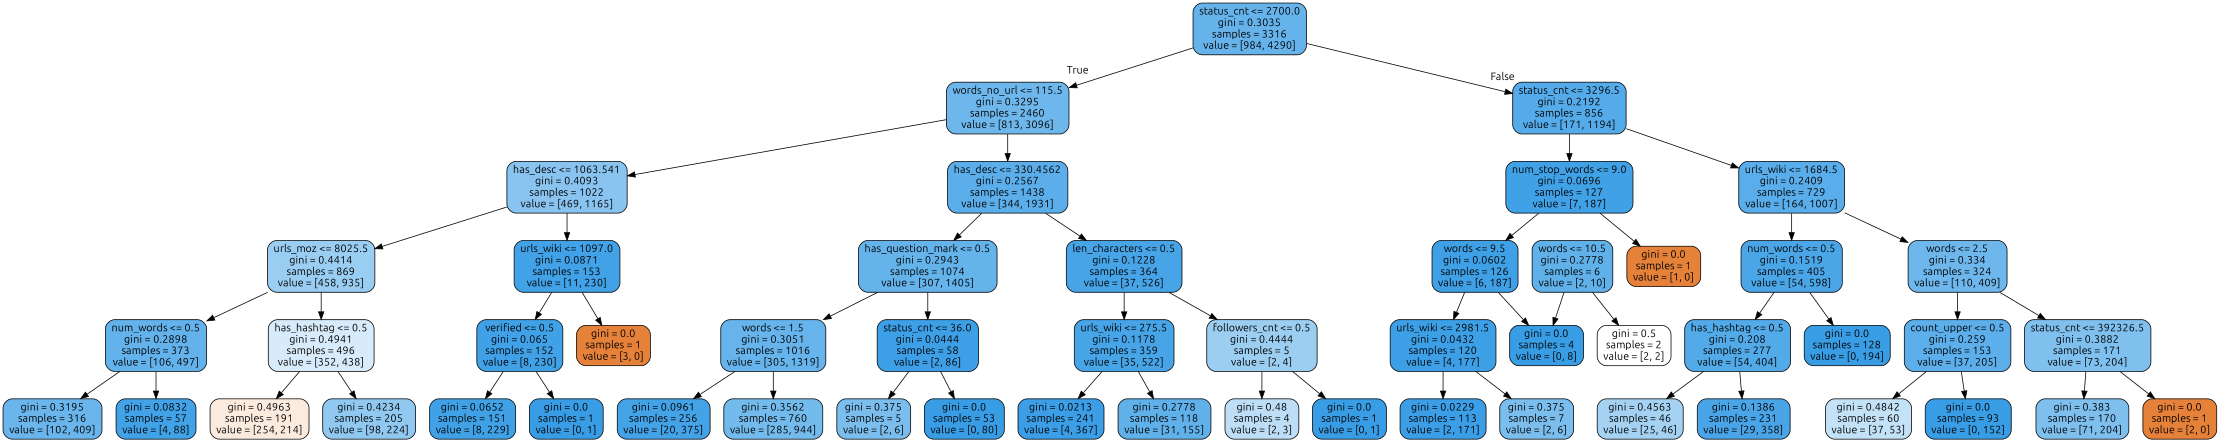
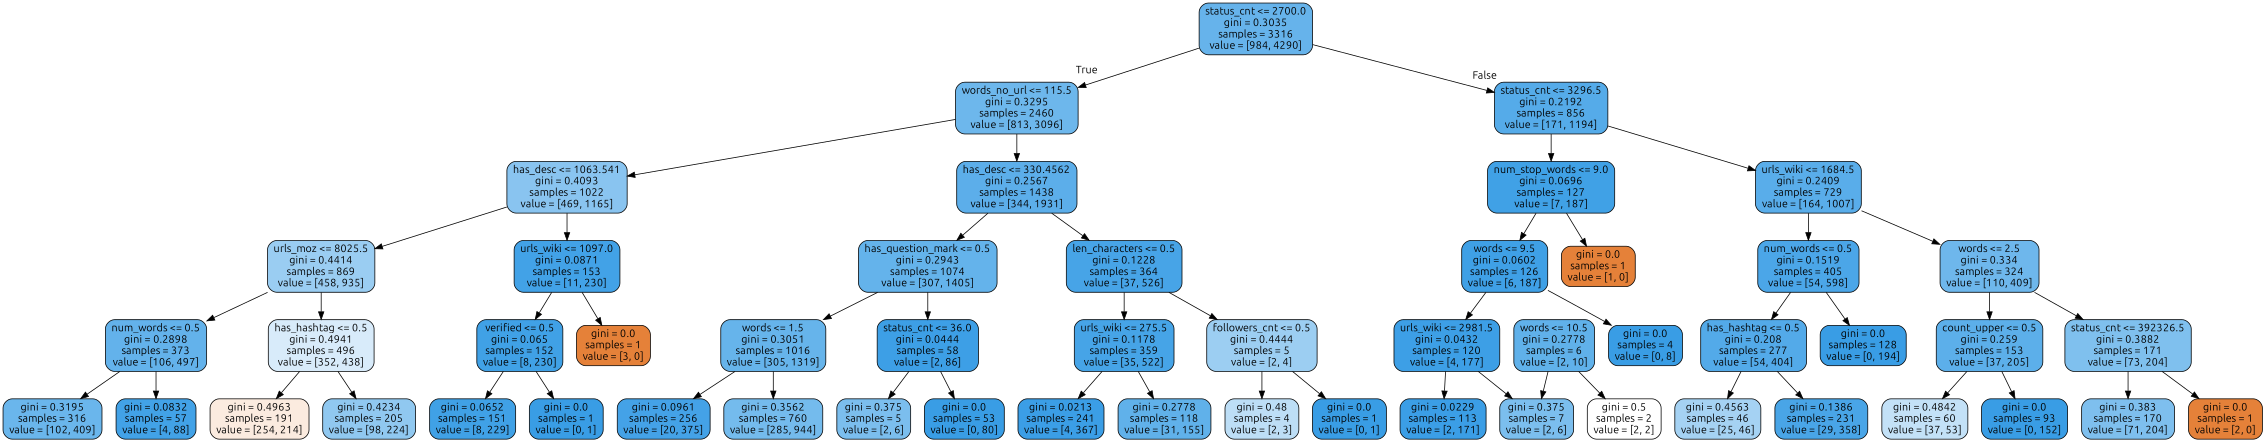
(1560, 305) -> (1546, 381)
